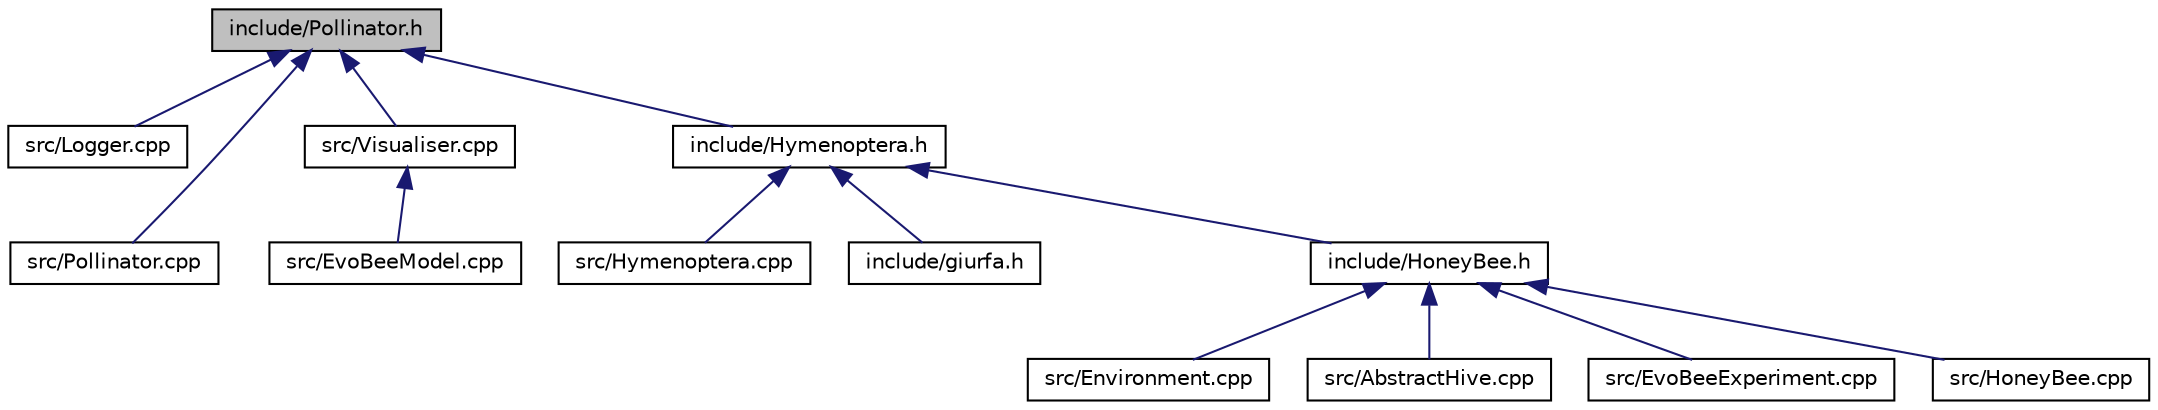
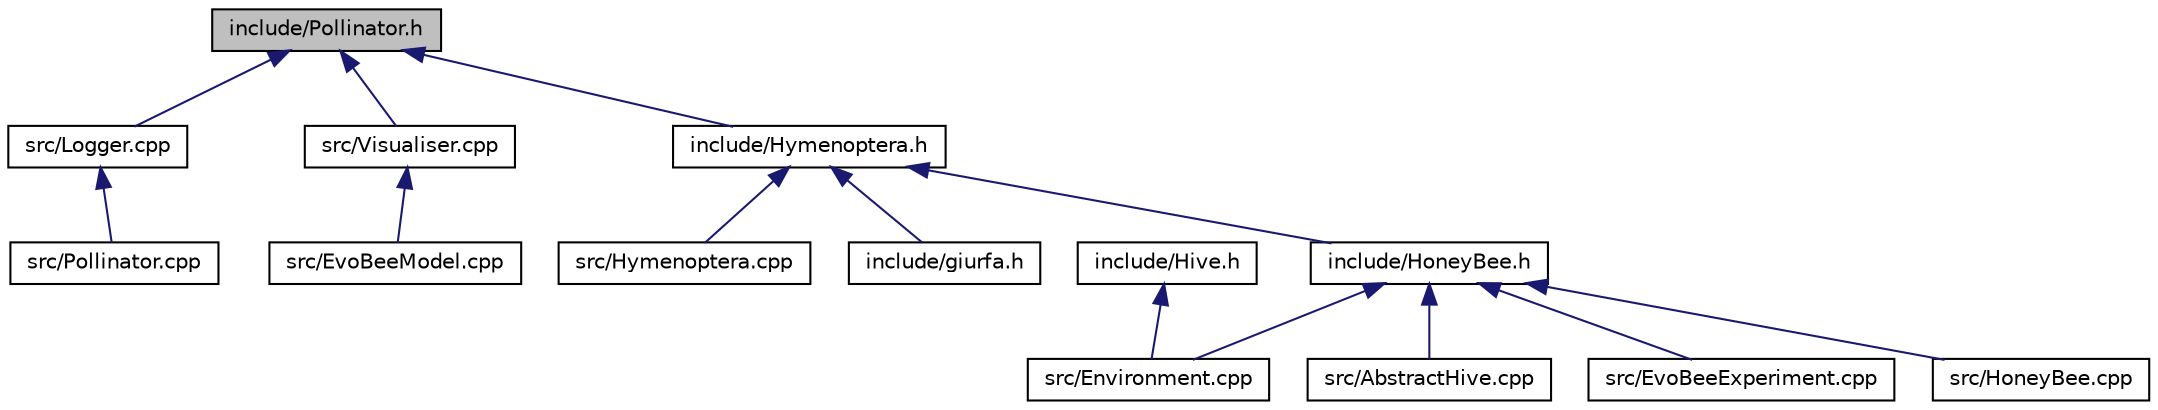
(216, 156) -> (108, 215)
none -> (1167, 263)
